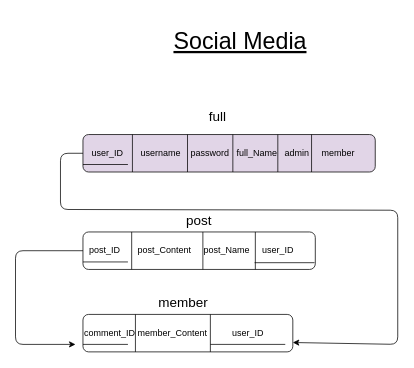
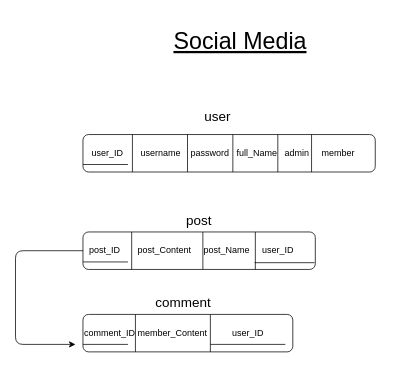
(218, 117) -> (218, 117)
(229, 153) -> (229, 153)
(108, 210) -> none
(183, 303) -> (183, 303)
